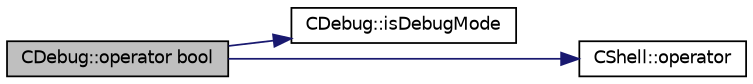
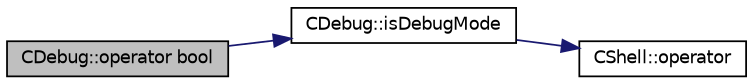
(395, 59) -> (539, 43)
